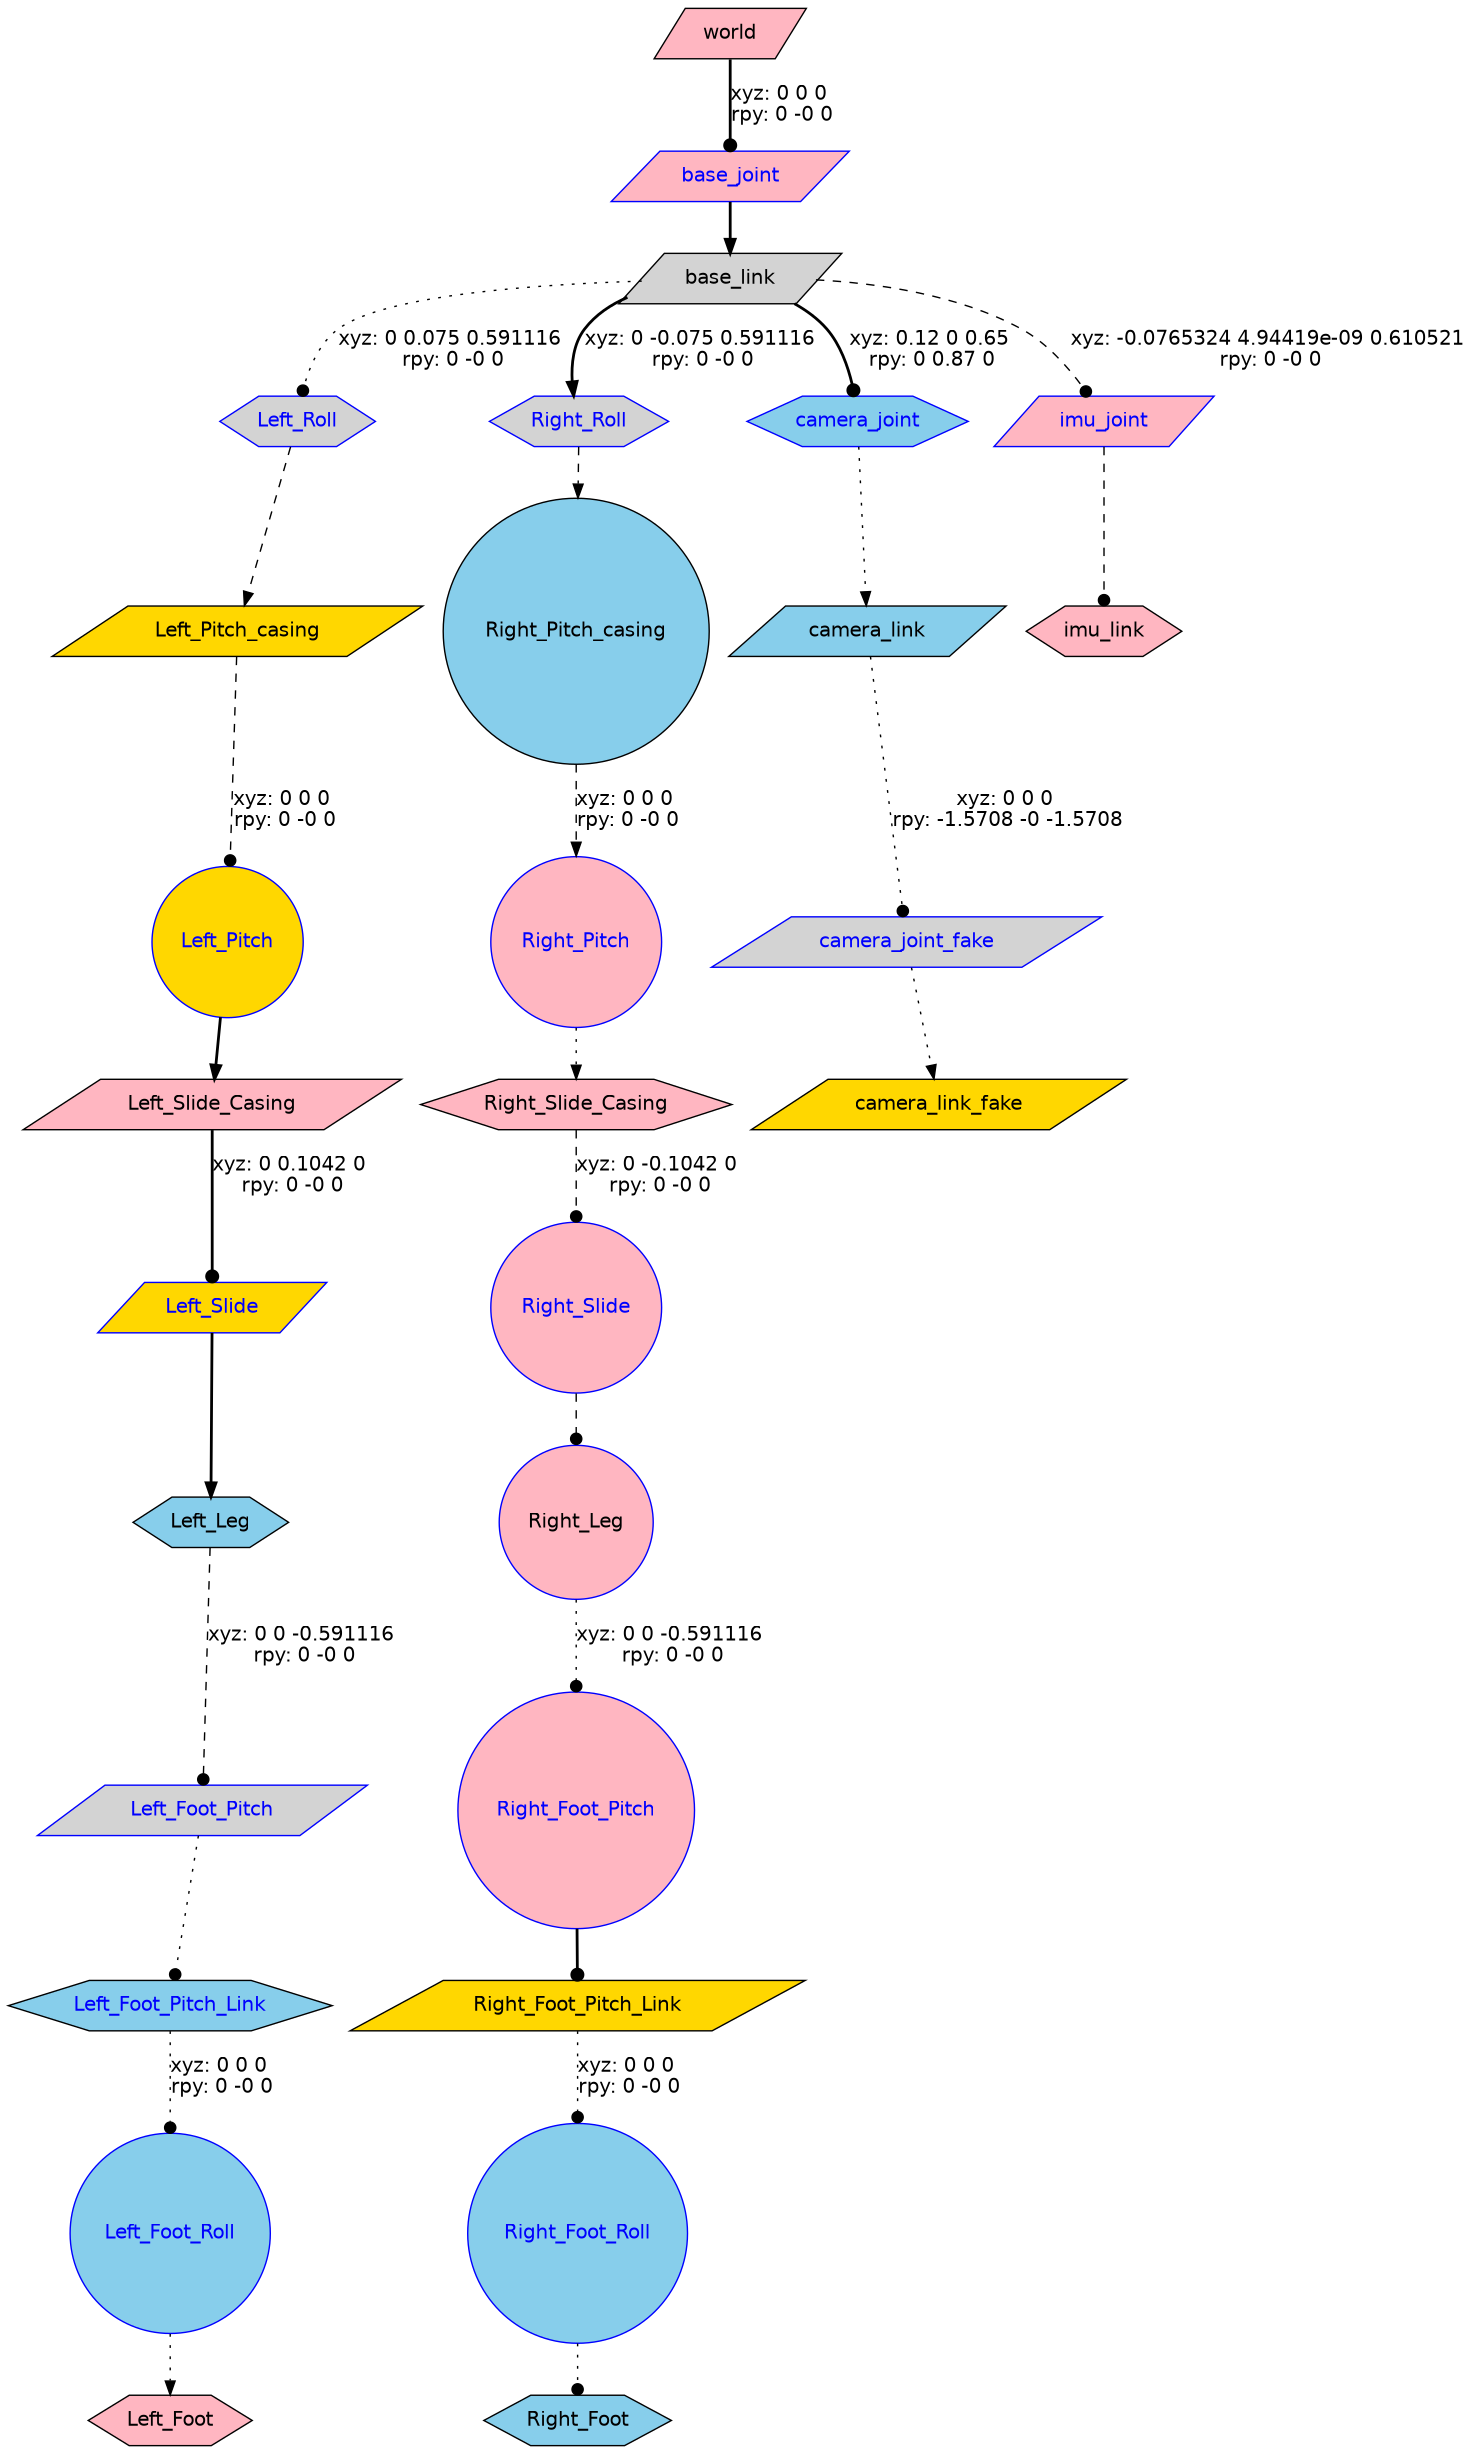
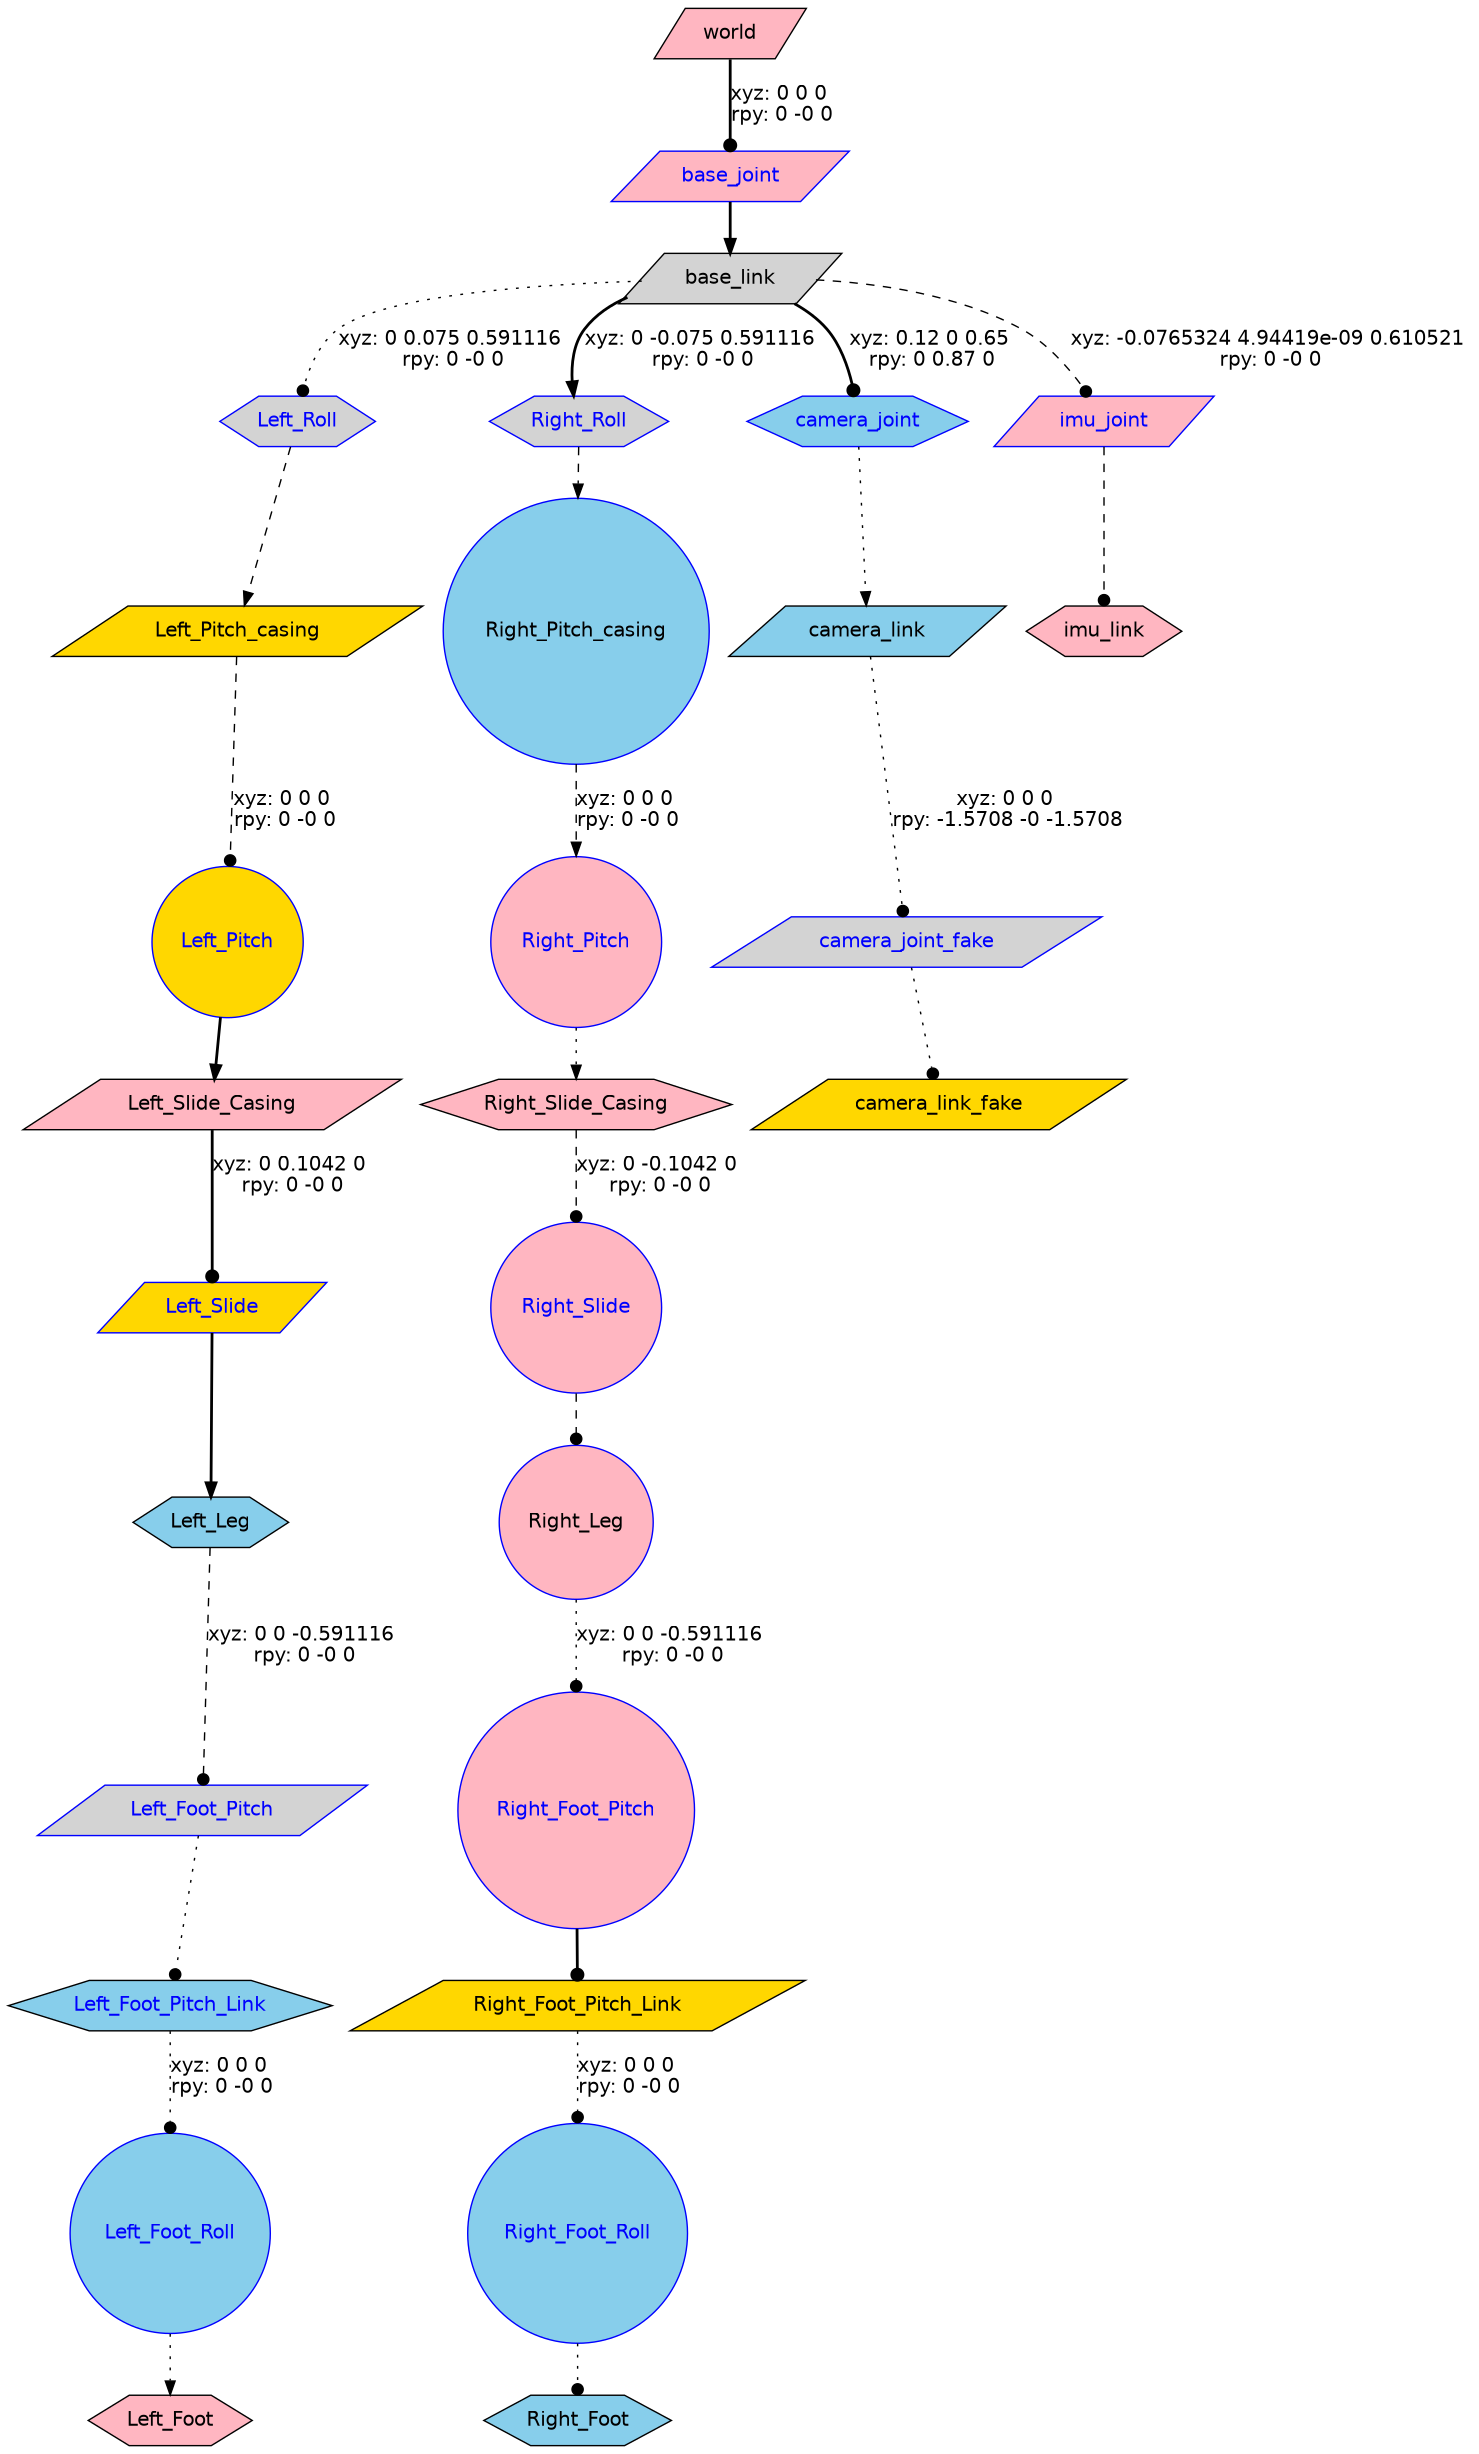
(576, 631) -> (576, 631)
(922, 1018) -> (922, 1018)
